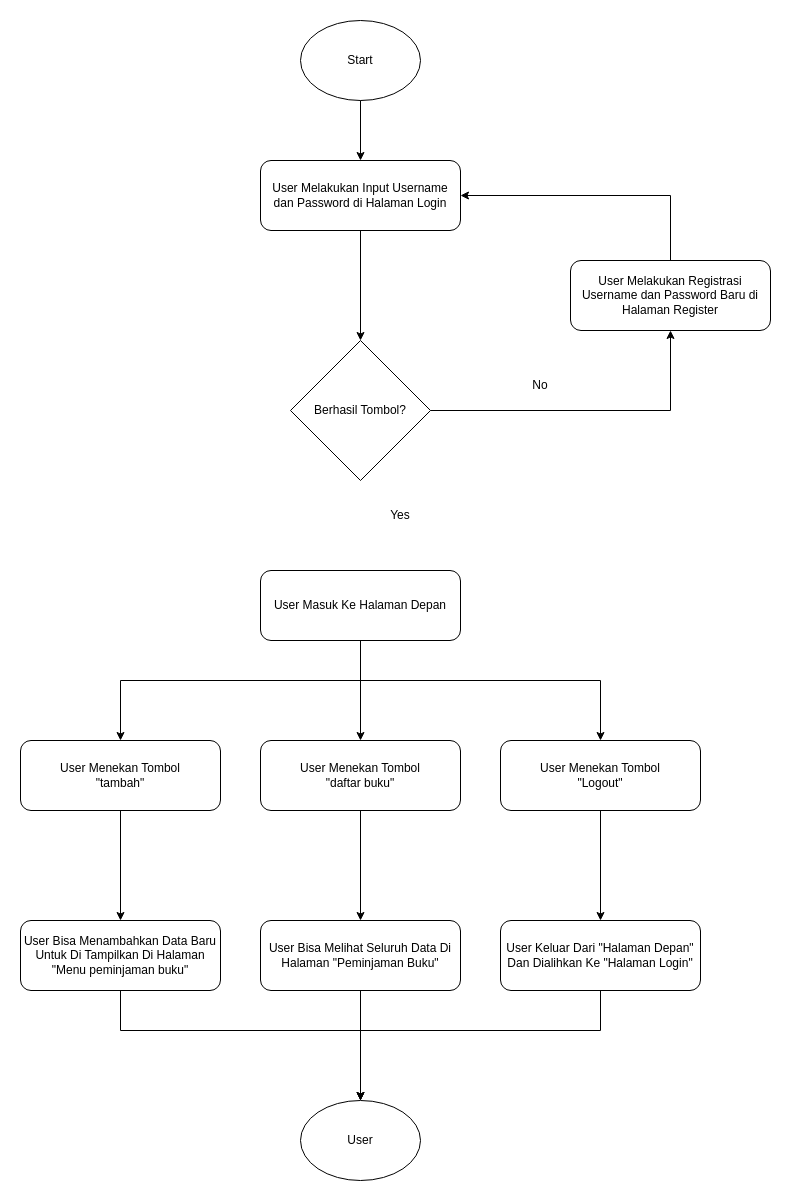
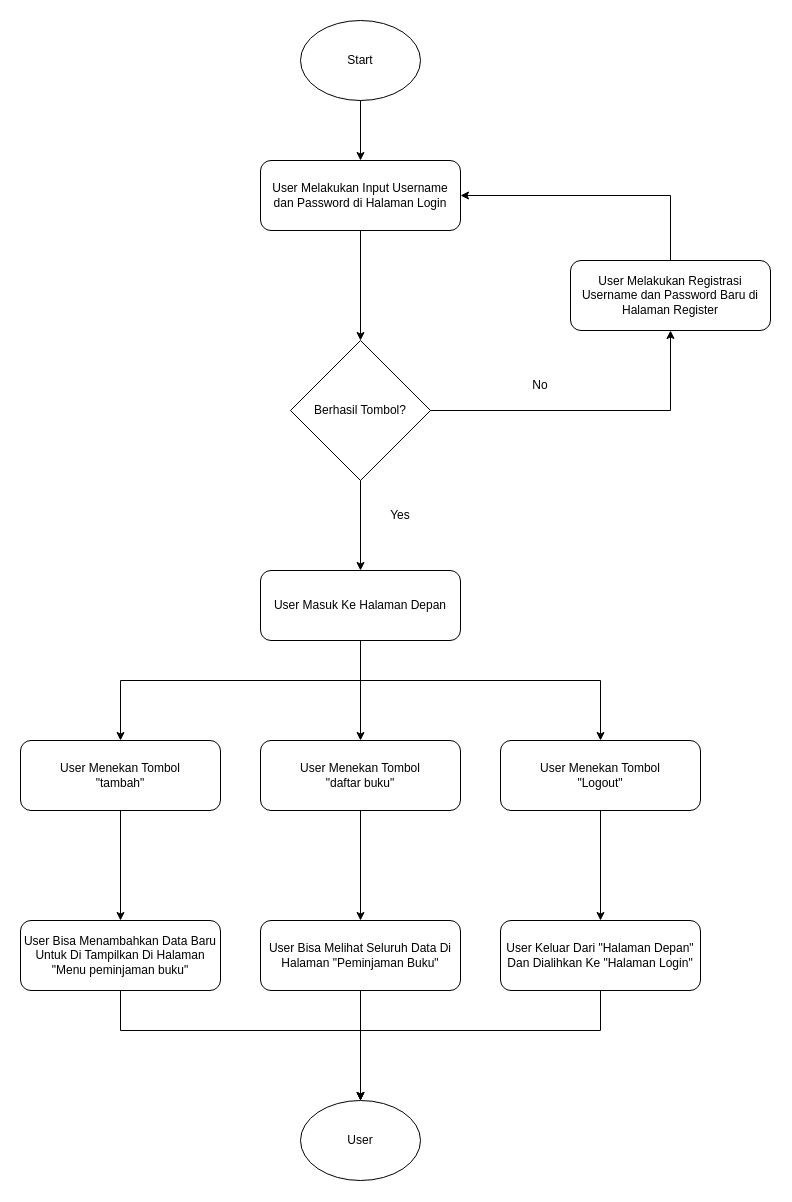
none -> (361, 522)
